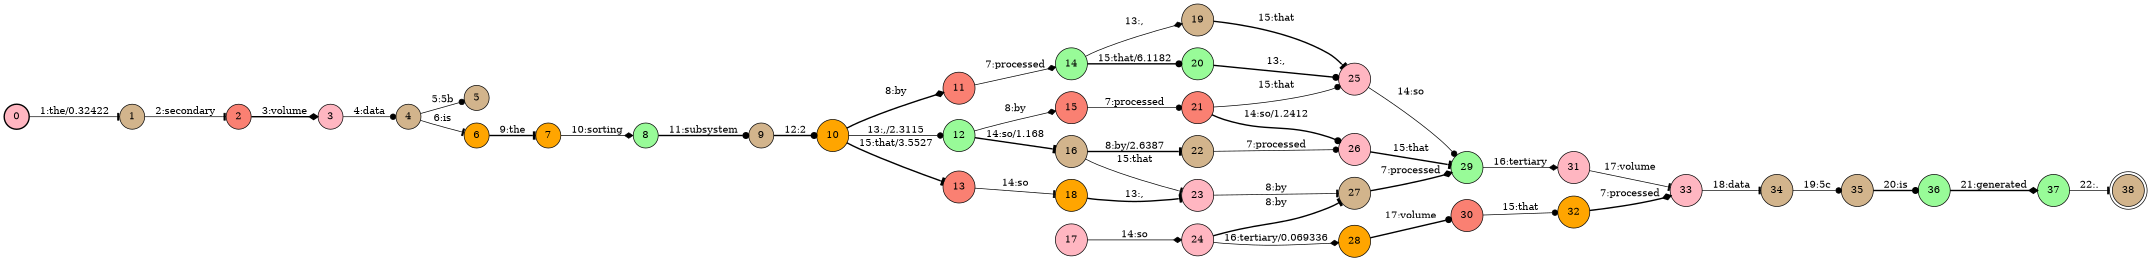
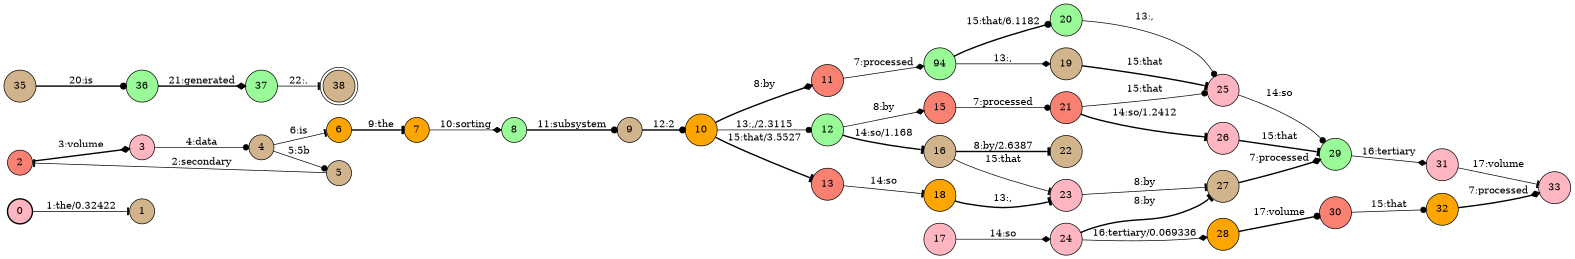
(1071, 64) -> (940, 64)
(1273, 71) -> (1153, 34)
(184, 117) -> (181, 168)
(1273, 128) -> (1141, 129)
(1273, 151) -> none
(1777, 190) -> none
